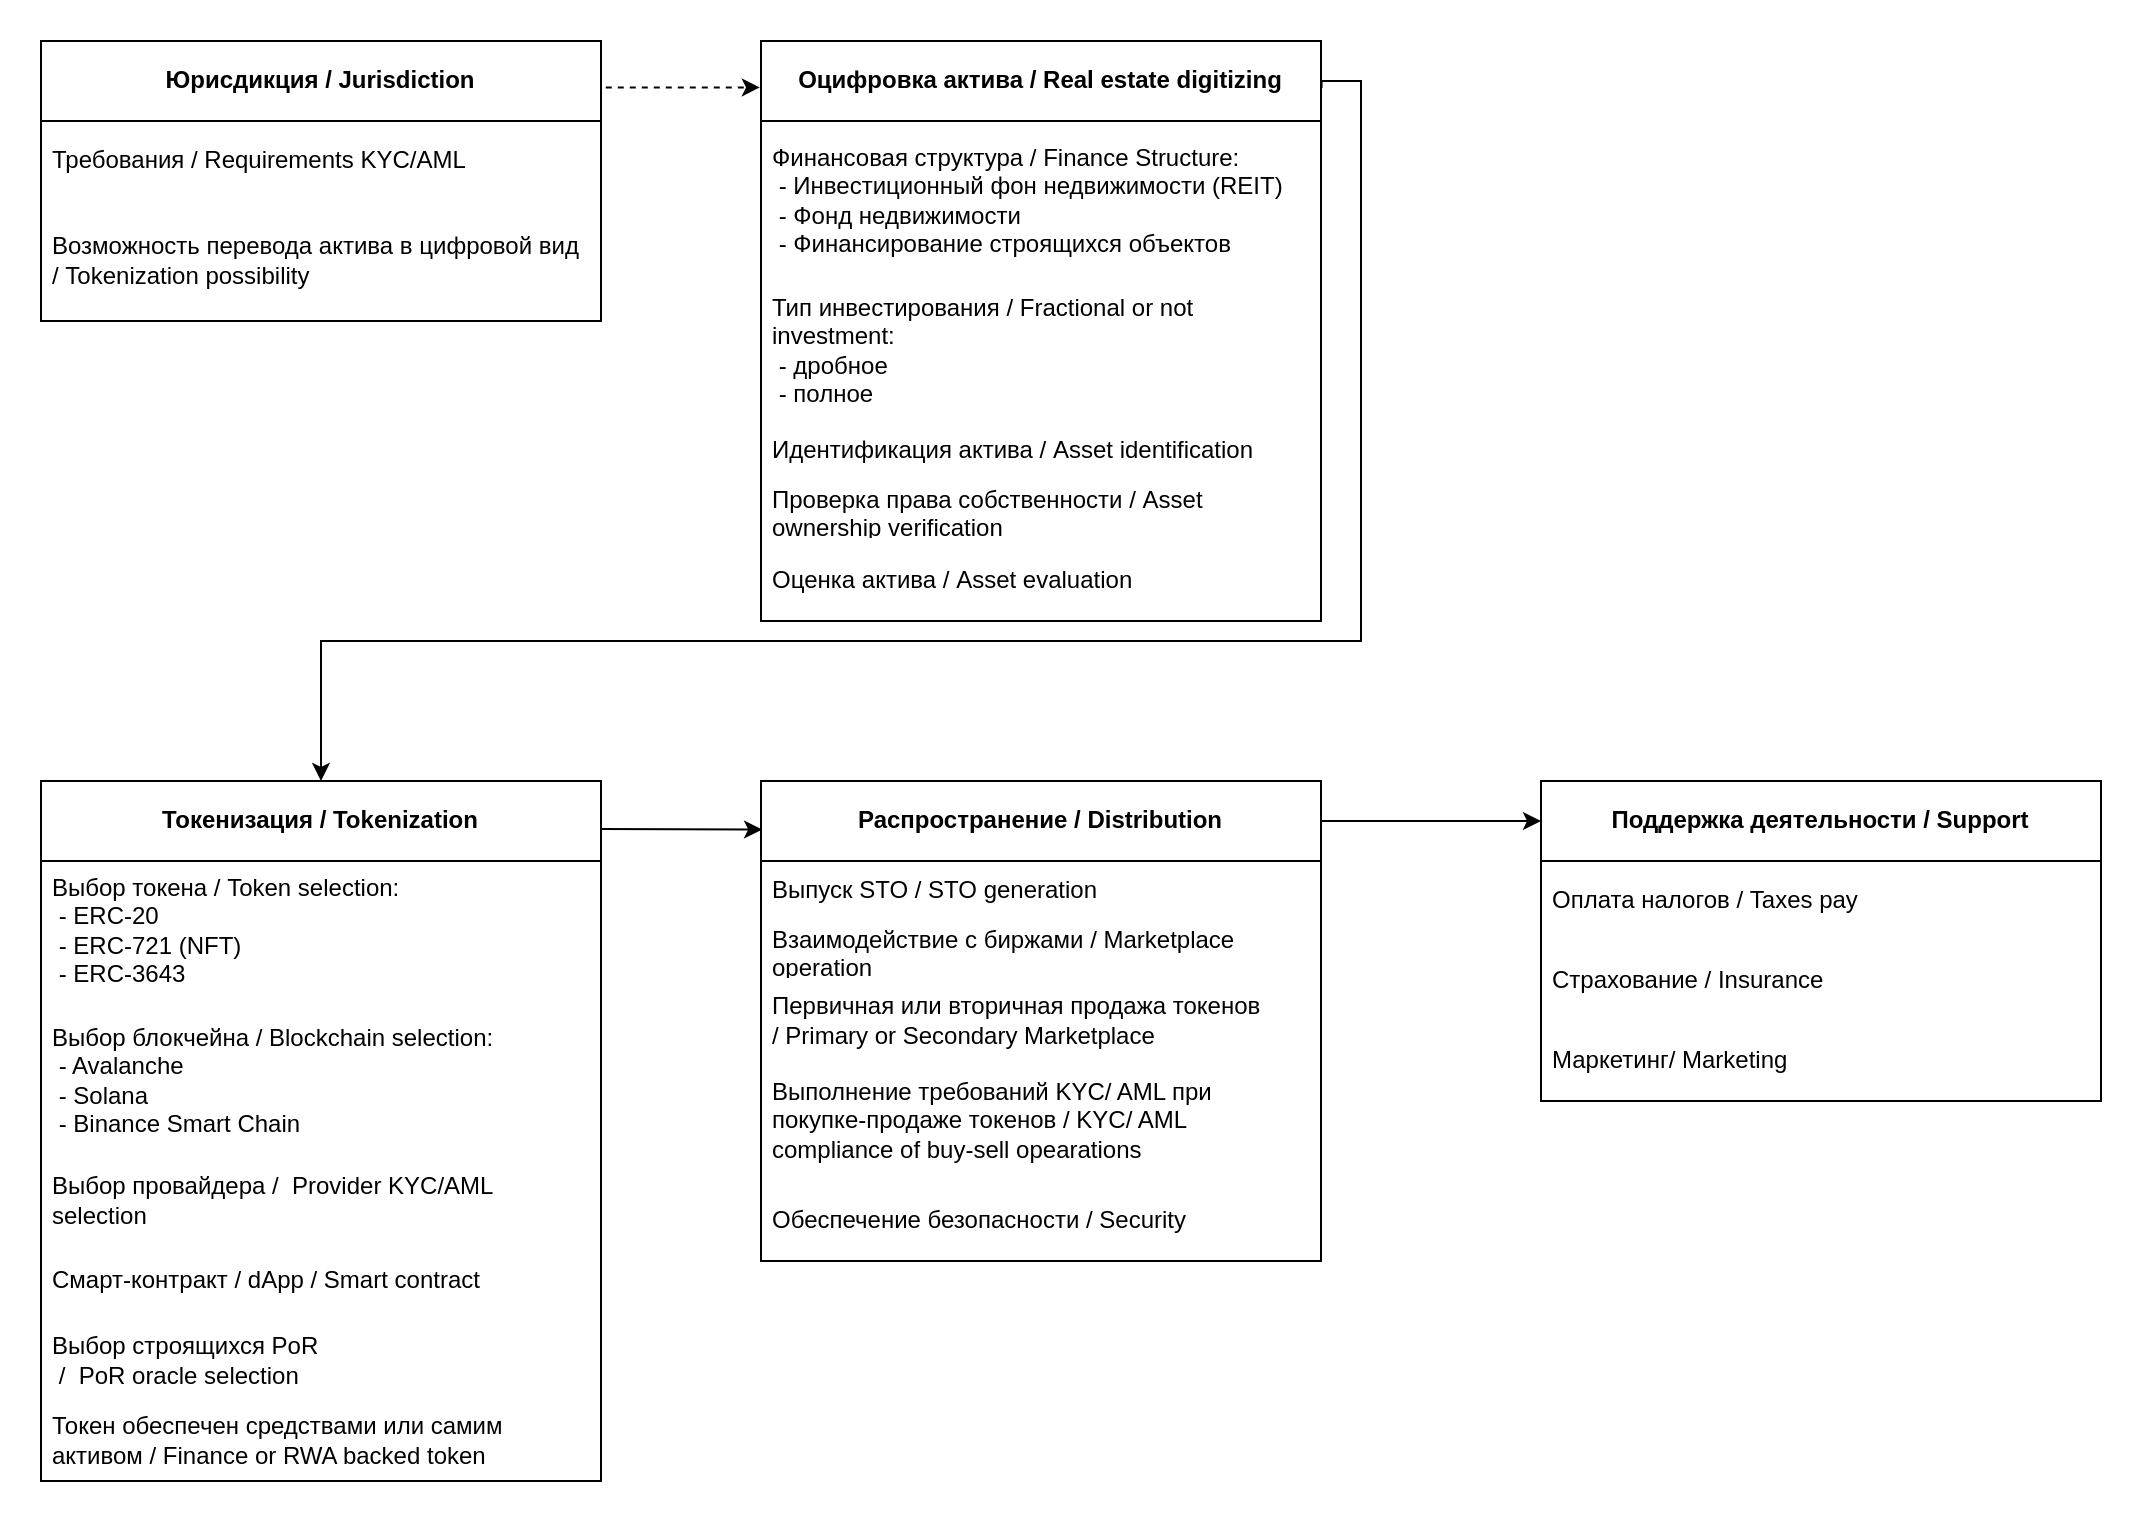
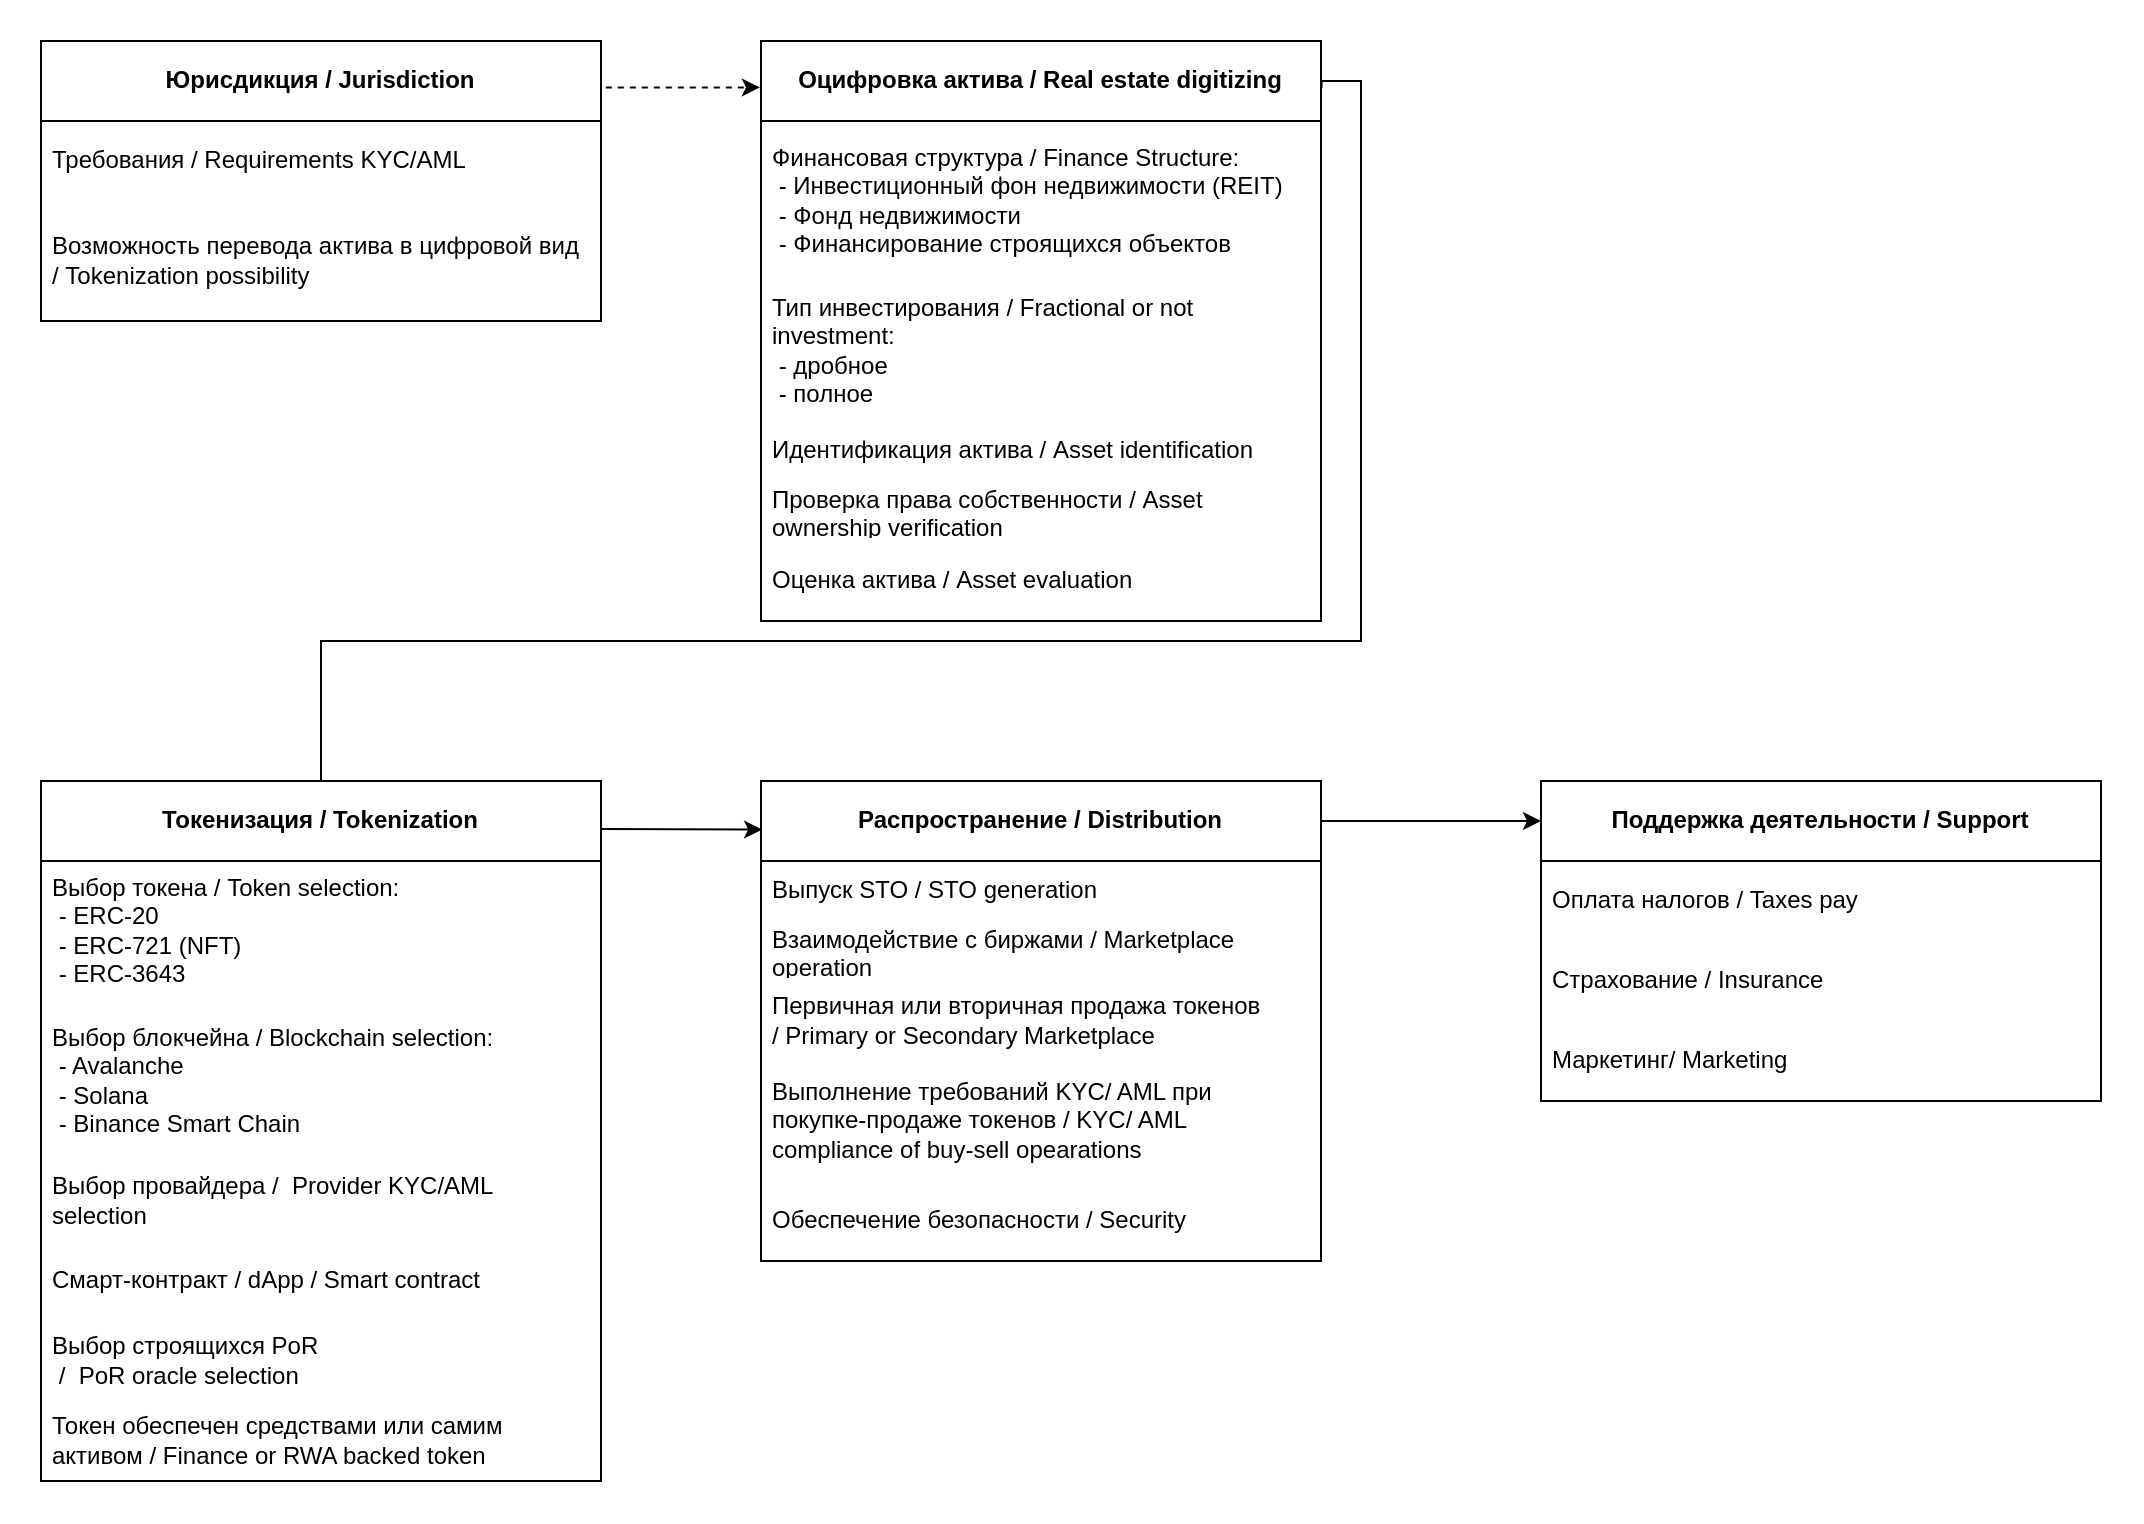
(321, 766) -> (321, 771)
